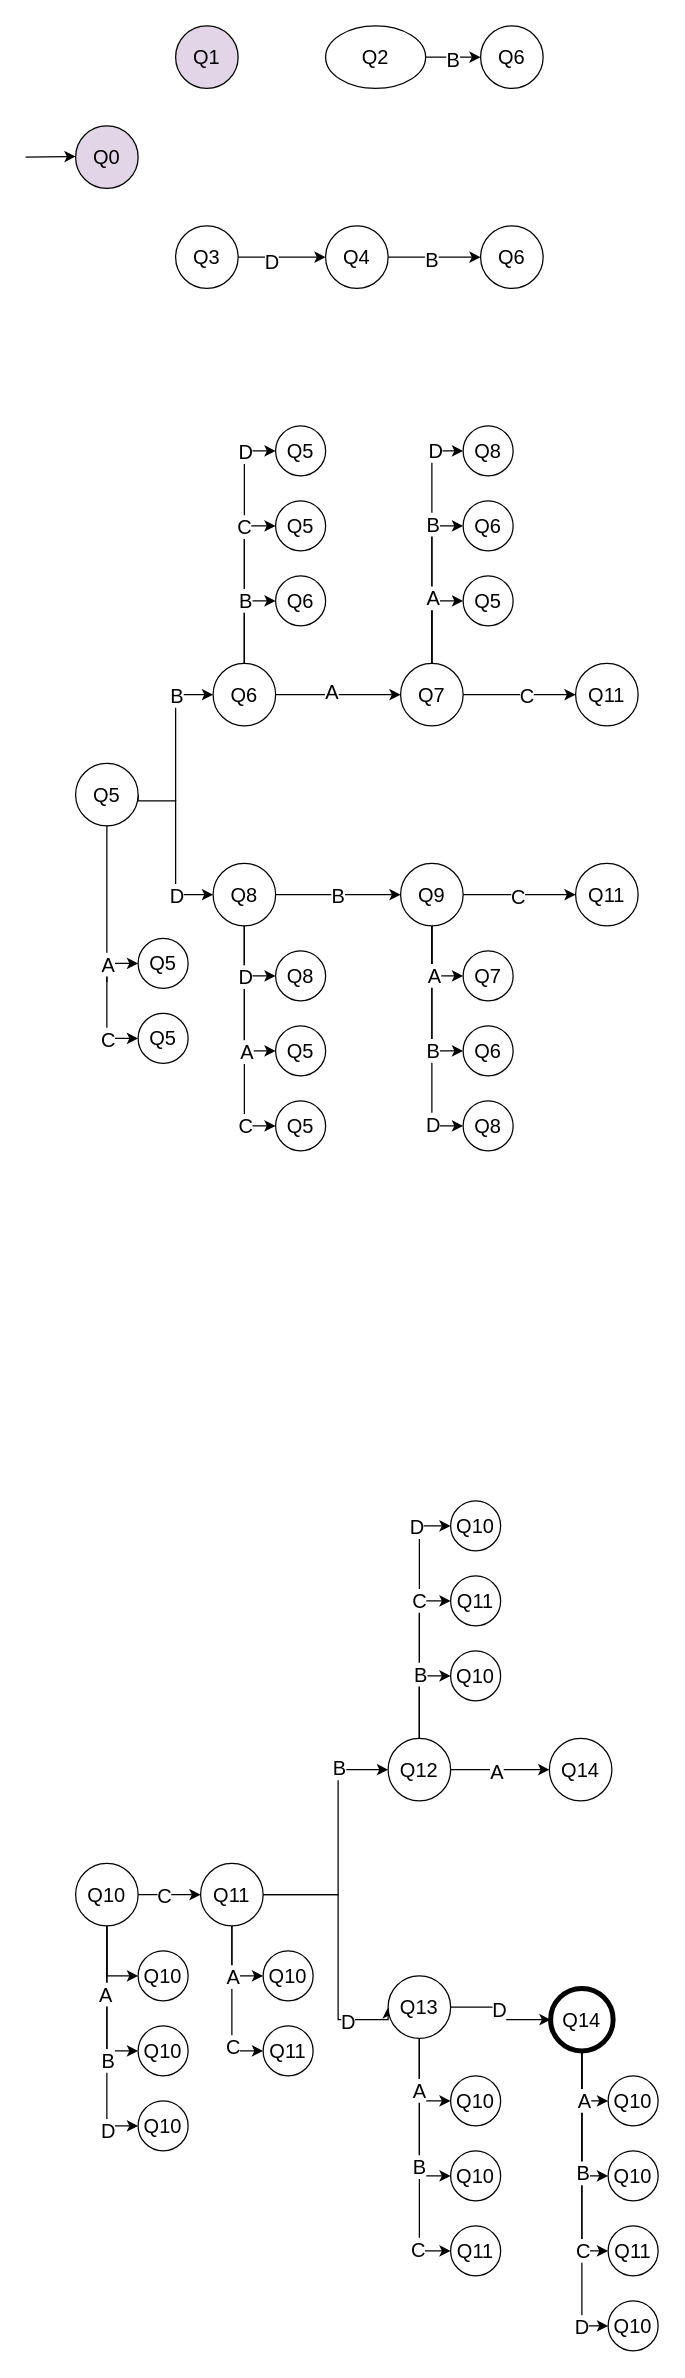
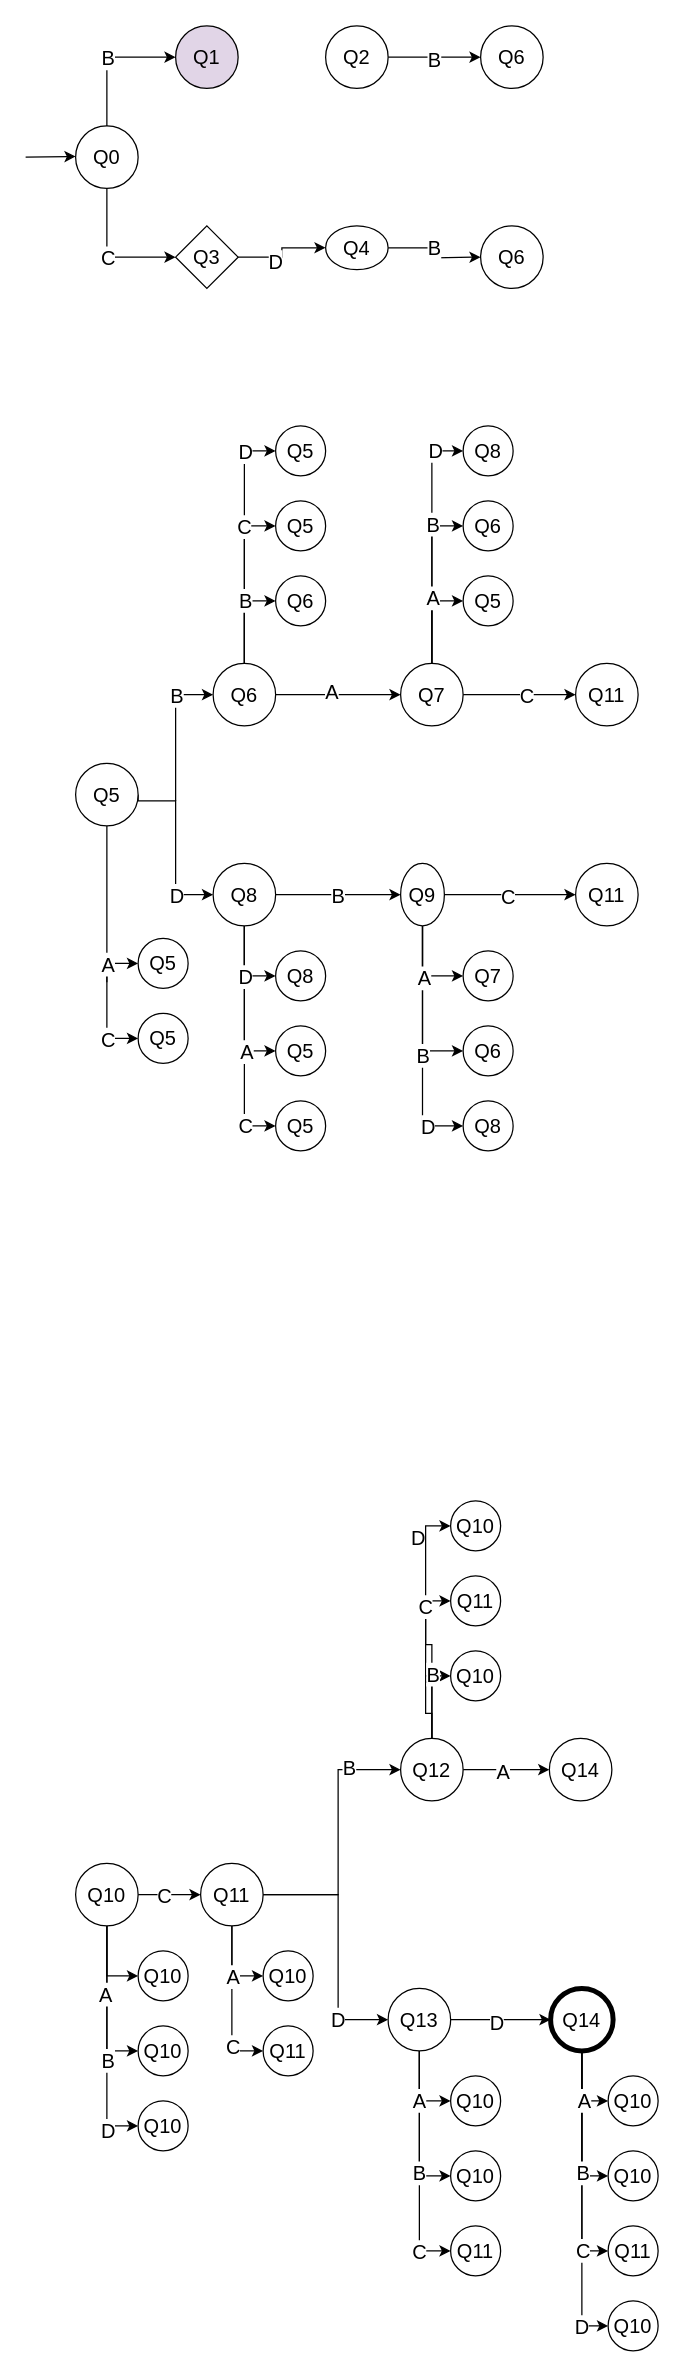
(376, 57) -> (357, 57)
none -> (107, 61)
(107, 157) -> (107, 157)
none -> (107, 221)
(207, 257) -> (207, 257)
(357, 257) -> (357, 248)
(432, 894) -> (423, 894)
(419, 1769) -> (432, 1769)
(419, 2007) -> (419, 2019)
